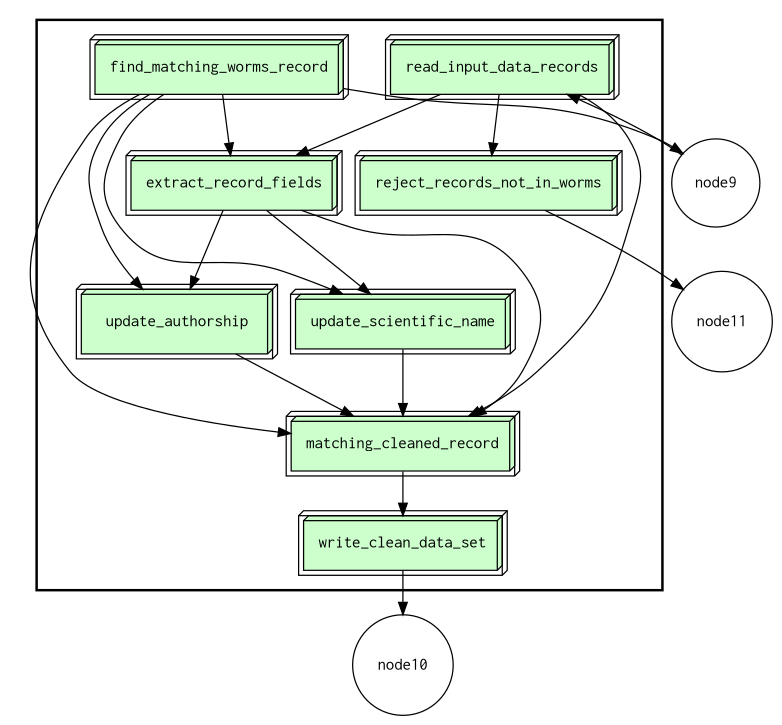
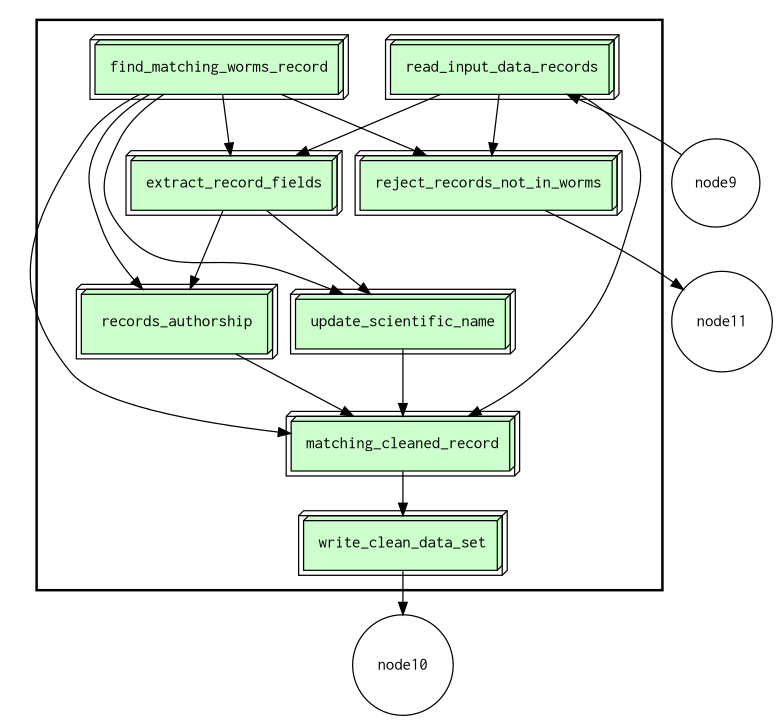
(510, 106) -> (348, 123)
(495, 247) -> none
(177, 322) -> (177, 322)
